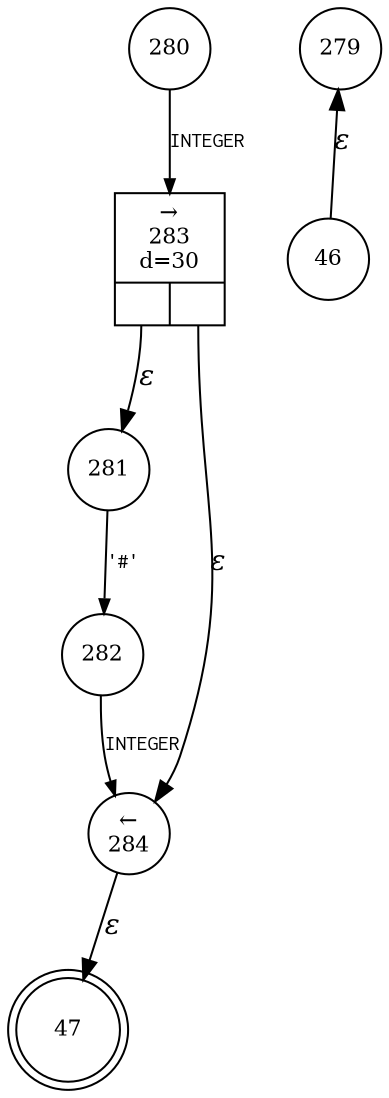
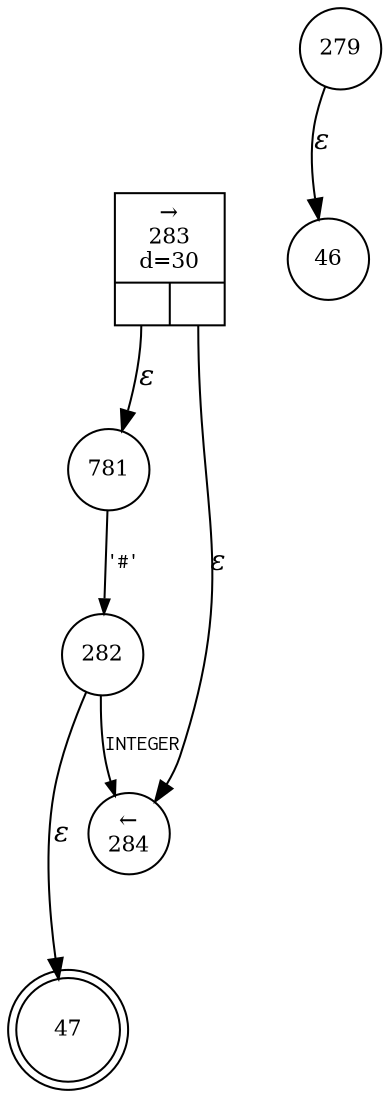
(170, 49) -> none
(334, 164) -> (312, 142)
(109, 470) -> (109, 470)
(103, 917) -> (50, 823)
